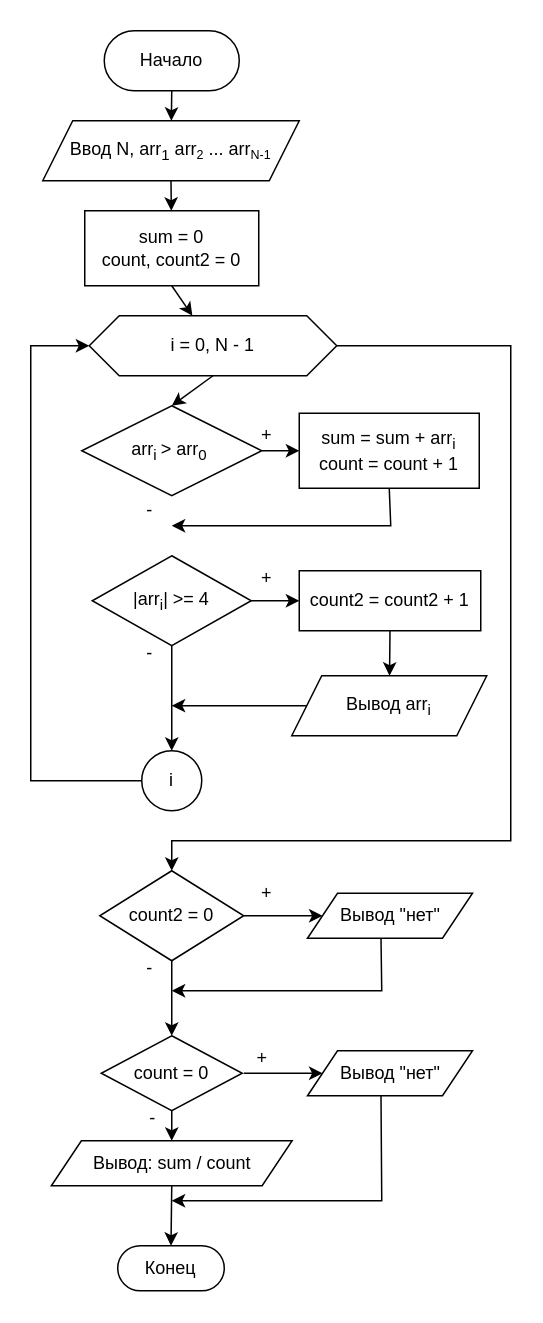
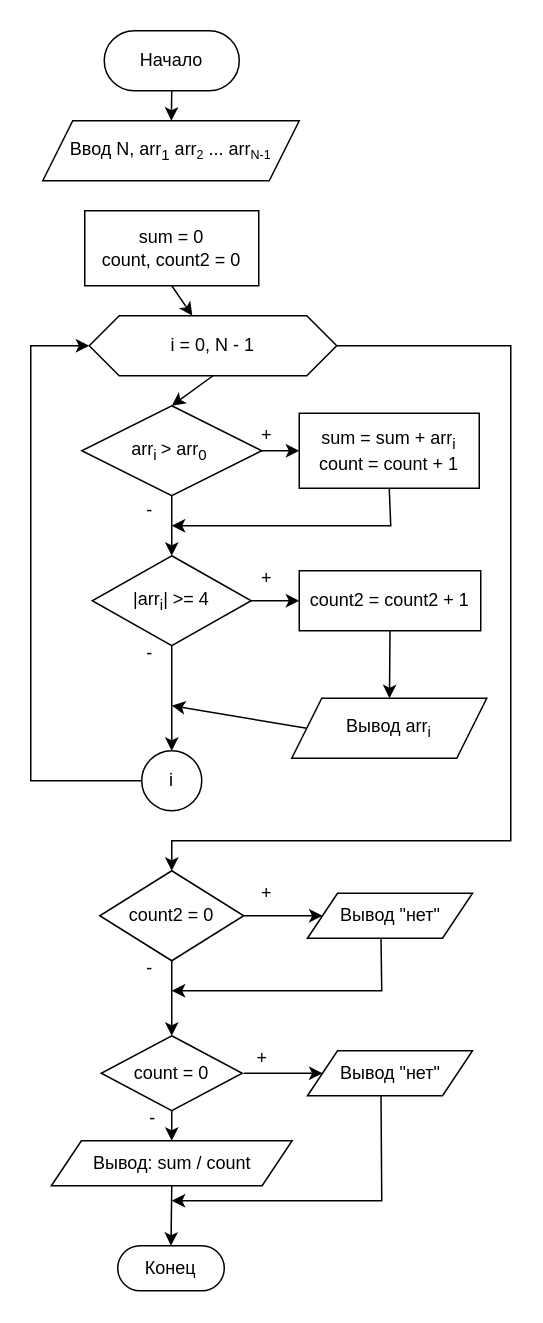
(171, 191) -> none
none -> (172, 521)
(389, 706) -> (389, 728)
